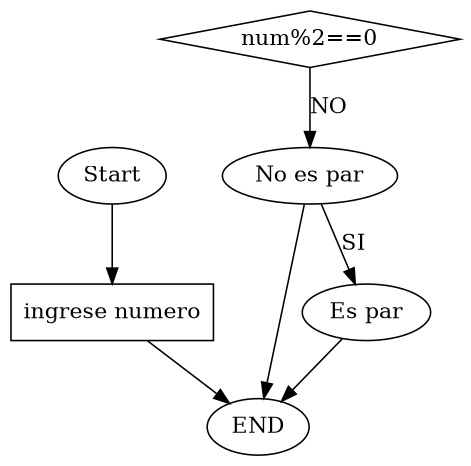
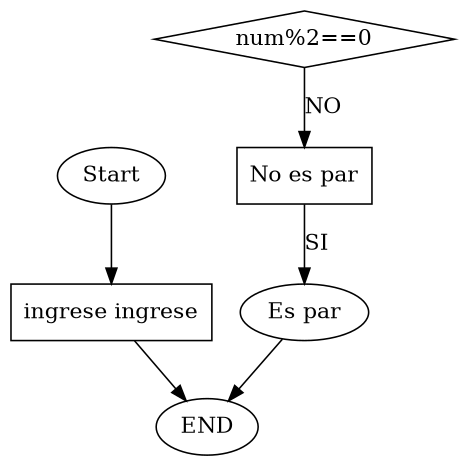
(310, 176) -> (304, 176)
(286, 293) -> none
(112, 312) -> (111, 312)
